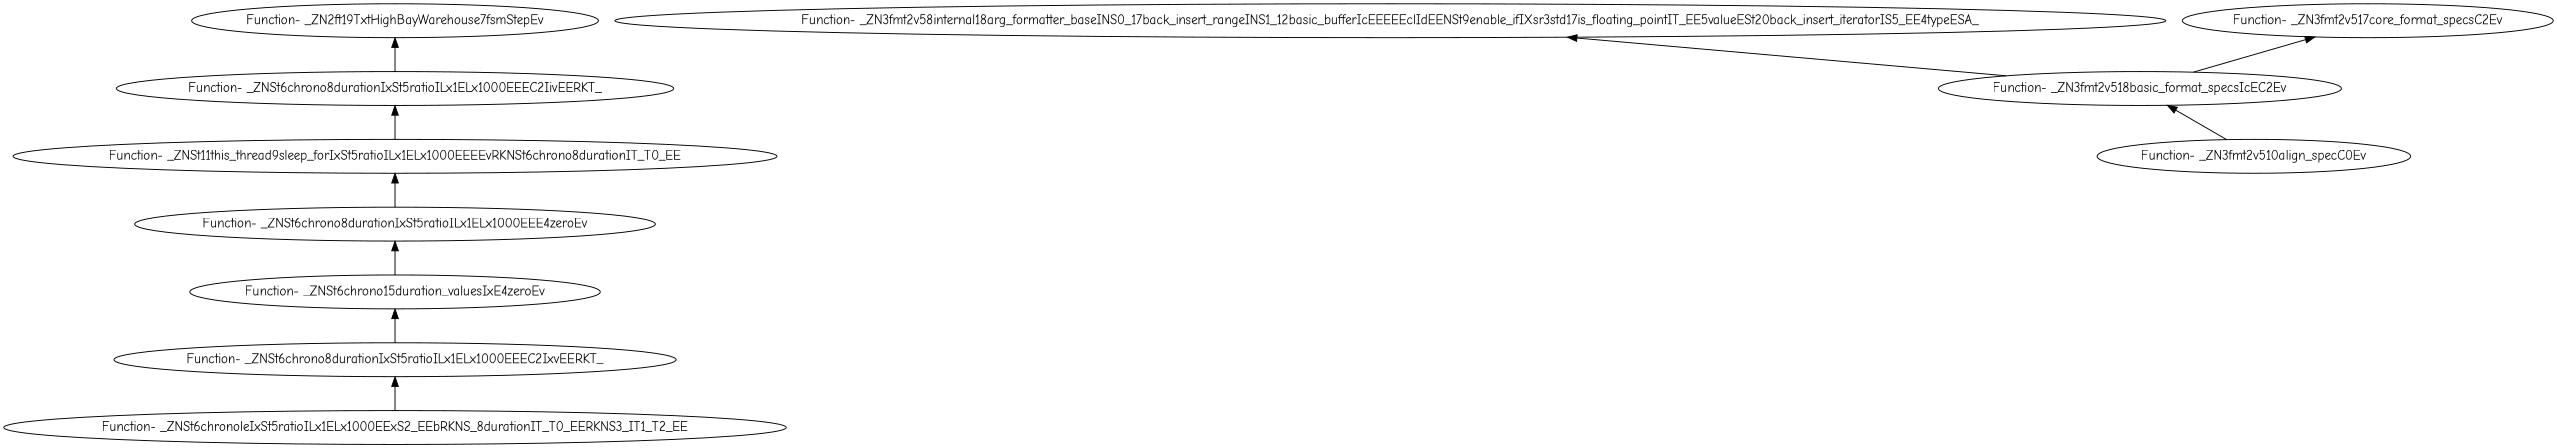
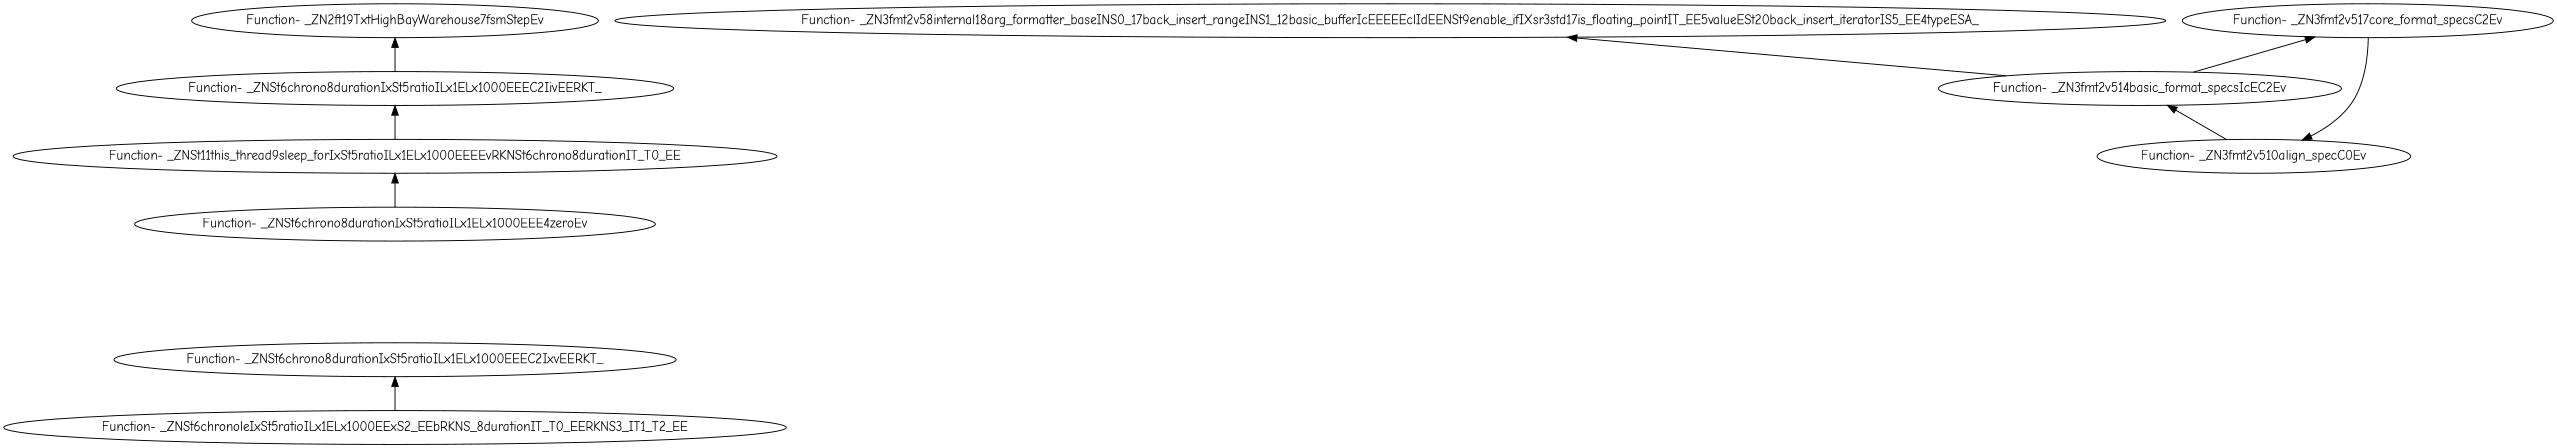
(2140, 89) -> (2140, 89)
none -> (2356, 97)
(395, 292) -> none
